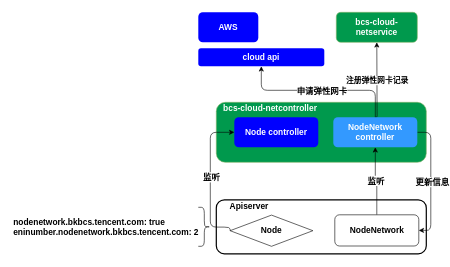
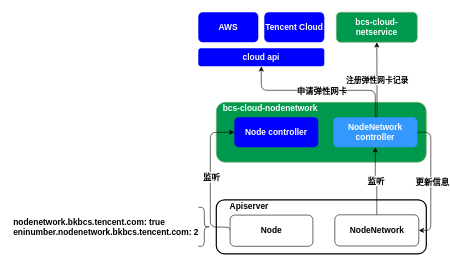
none -> (294, 27)
(270, 108) -> (270, 108)
(272, 231) -> (272, 231)
